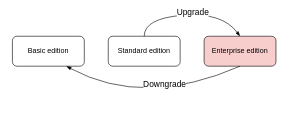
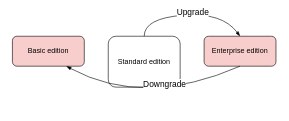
(48, 51) -> (48, 51)
(144, 51) -> (144, 62)
